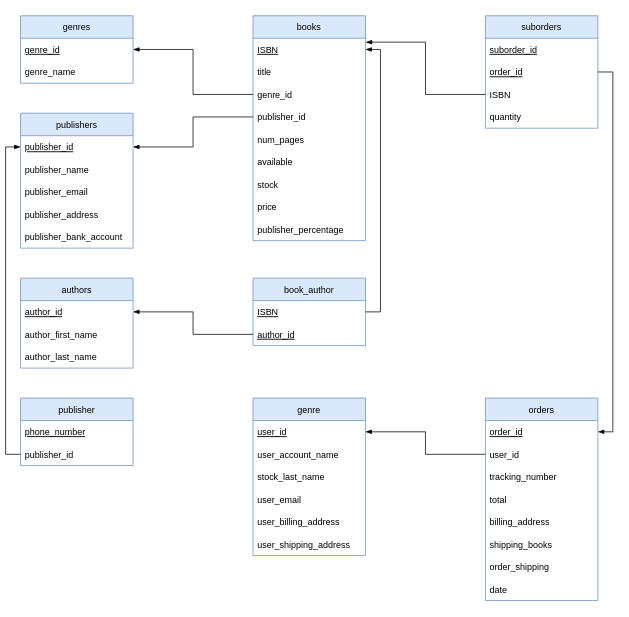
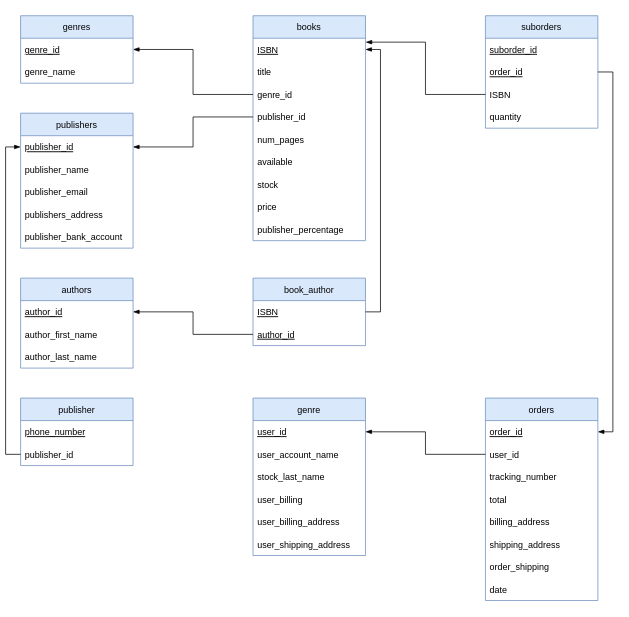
(65, 215) -> (68, 215)
(280, 500) -> (283, 500)
(523, 545) -> (528, 545)
